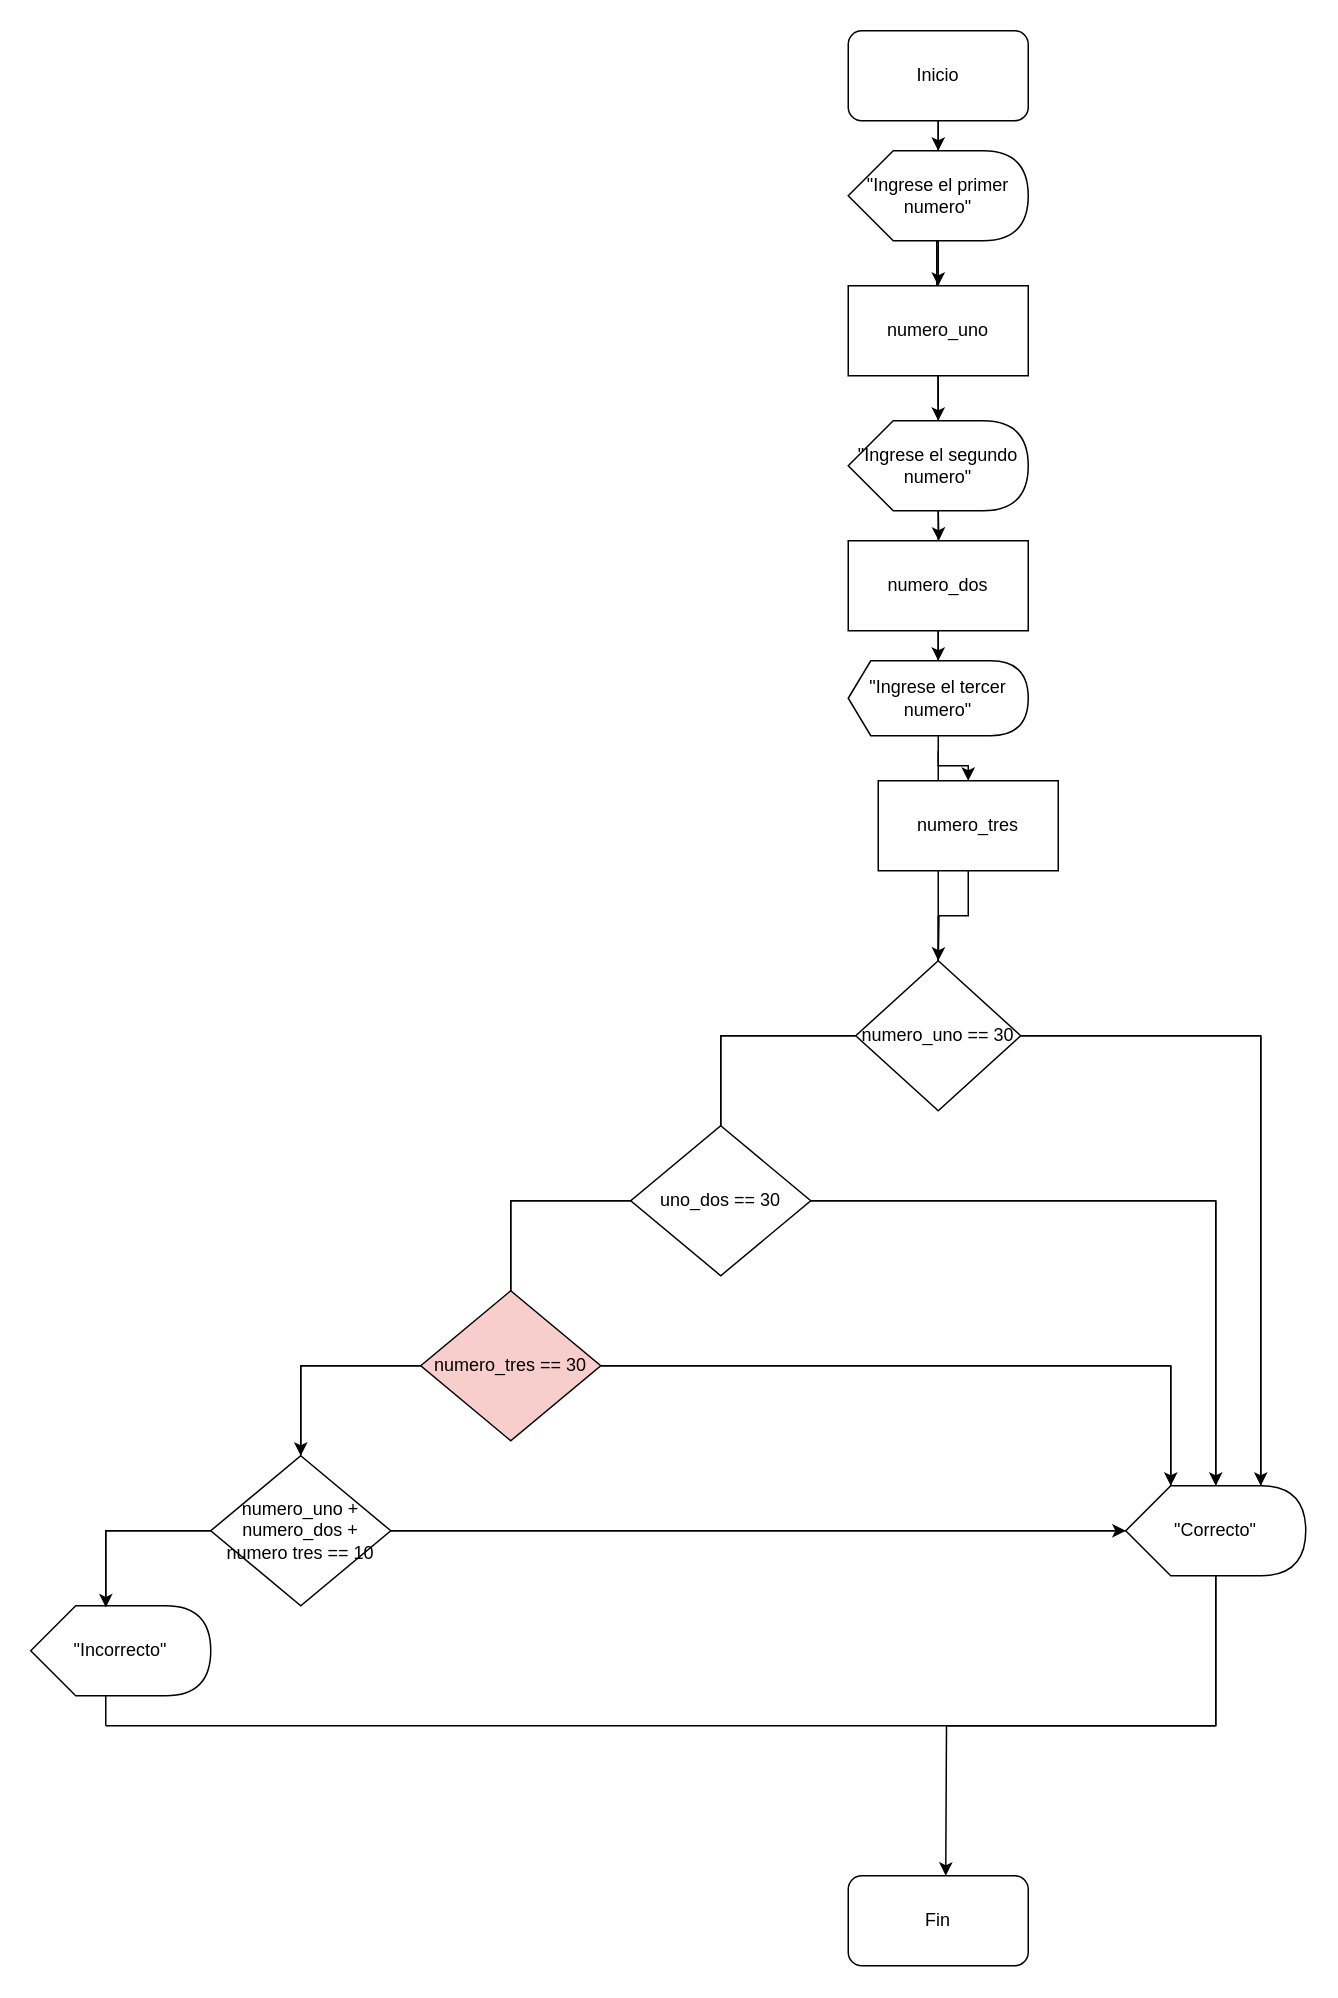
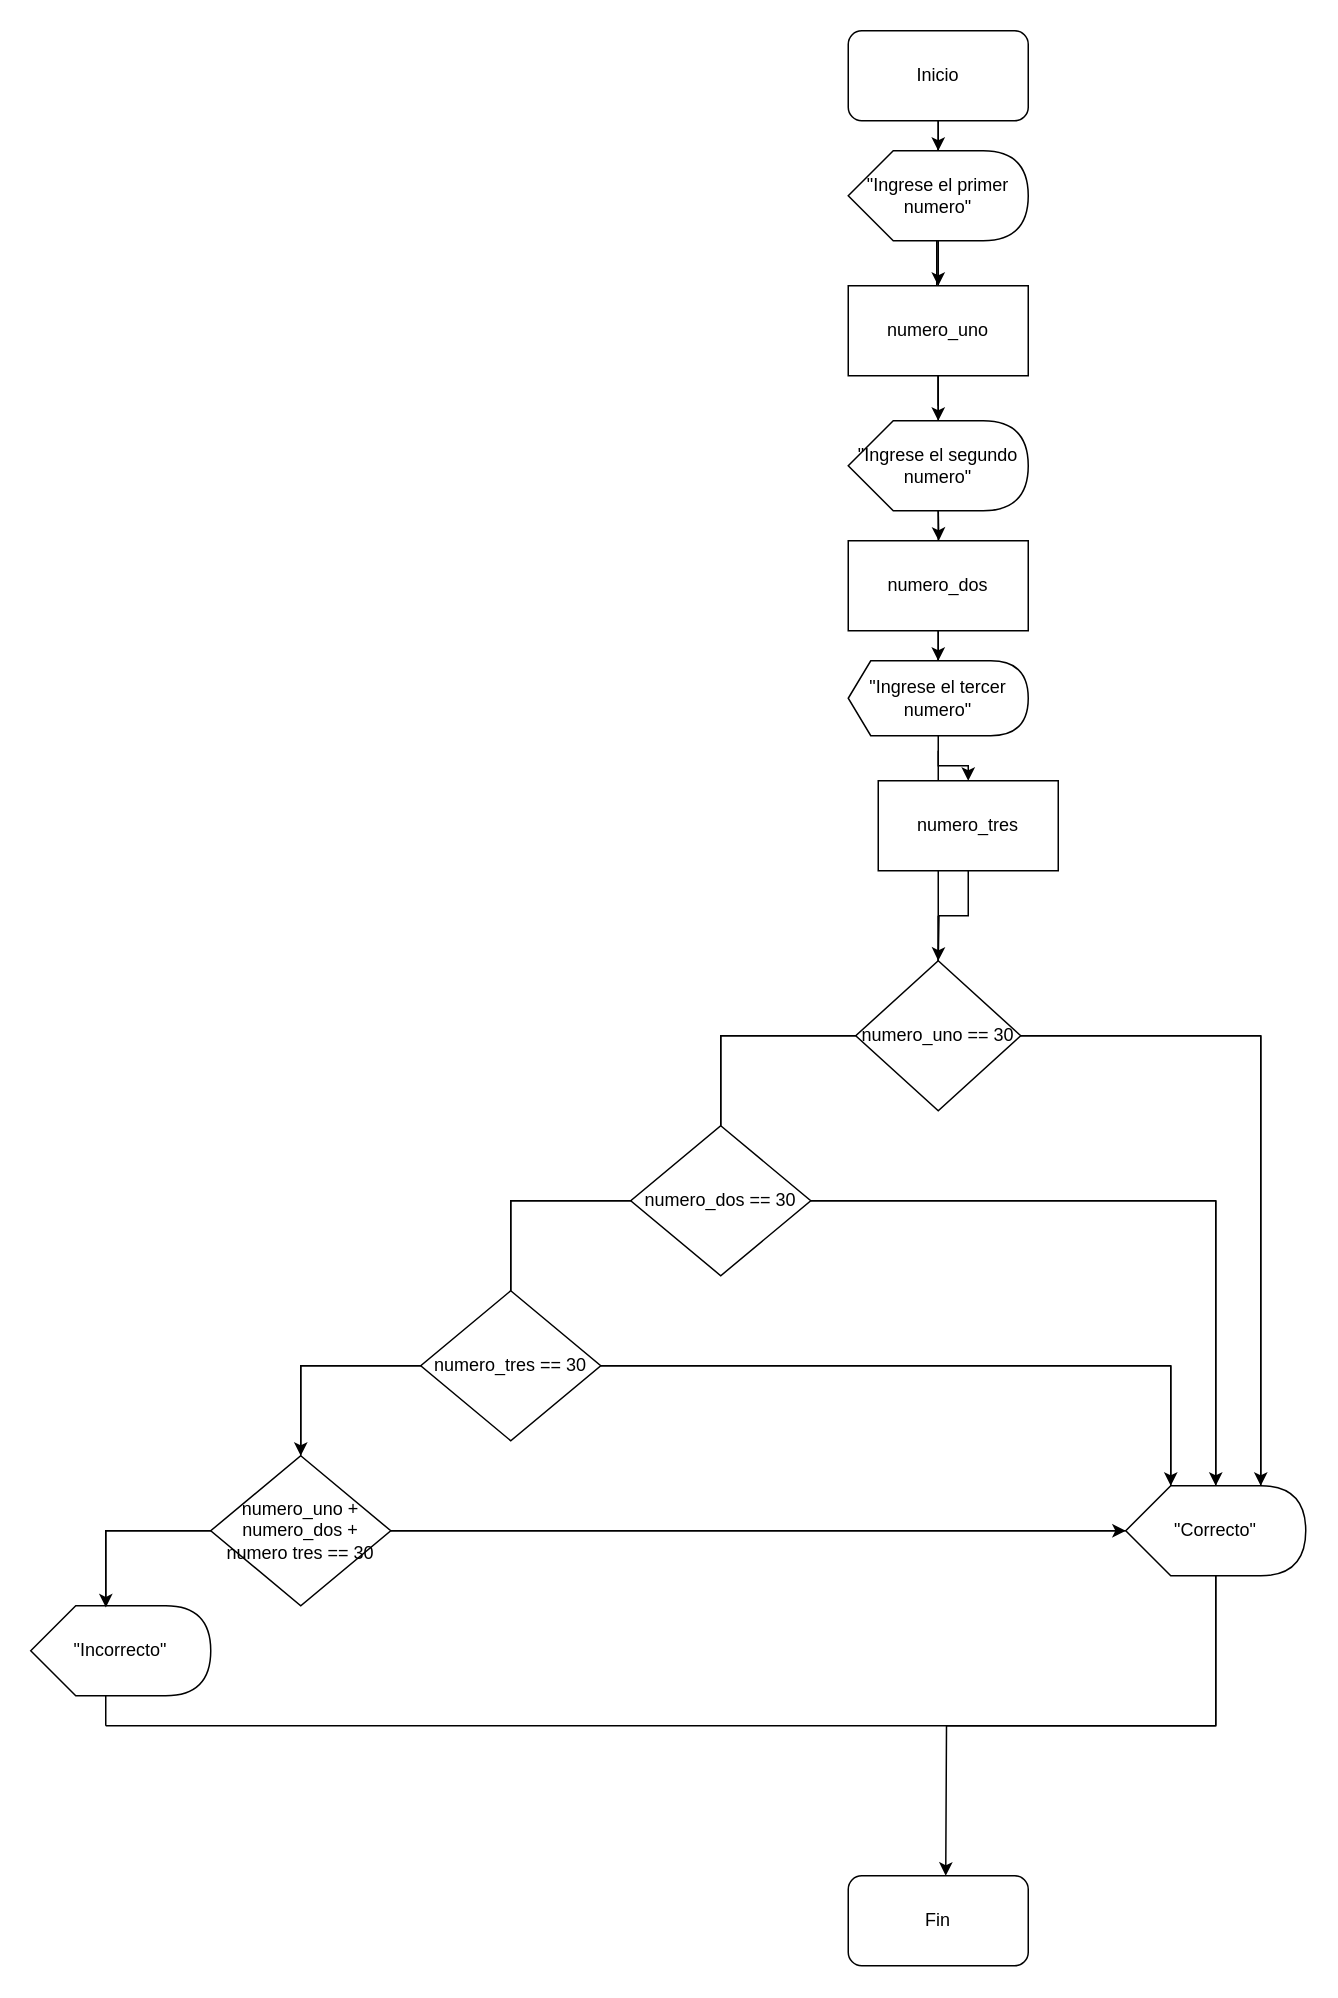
(721, 1201) -> (721, 1201)
(511, 1366) -> (511, 1366)
(301, 1531) -> (301, 1531)
